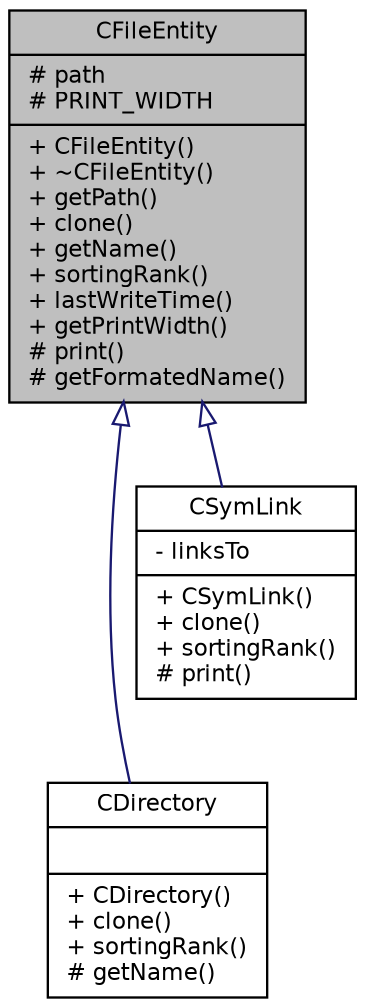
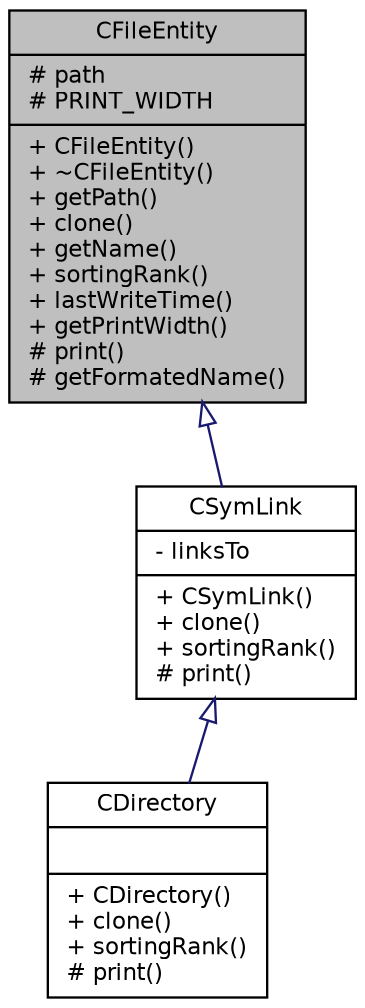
(110, 605) -> (199, 752)
(141, 973) -> (116, 973)
